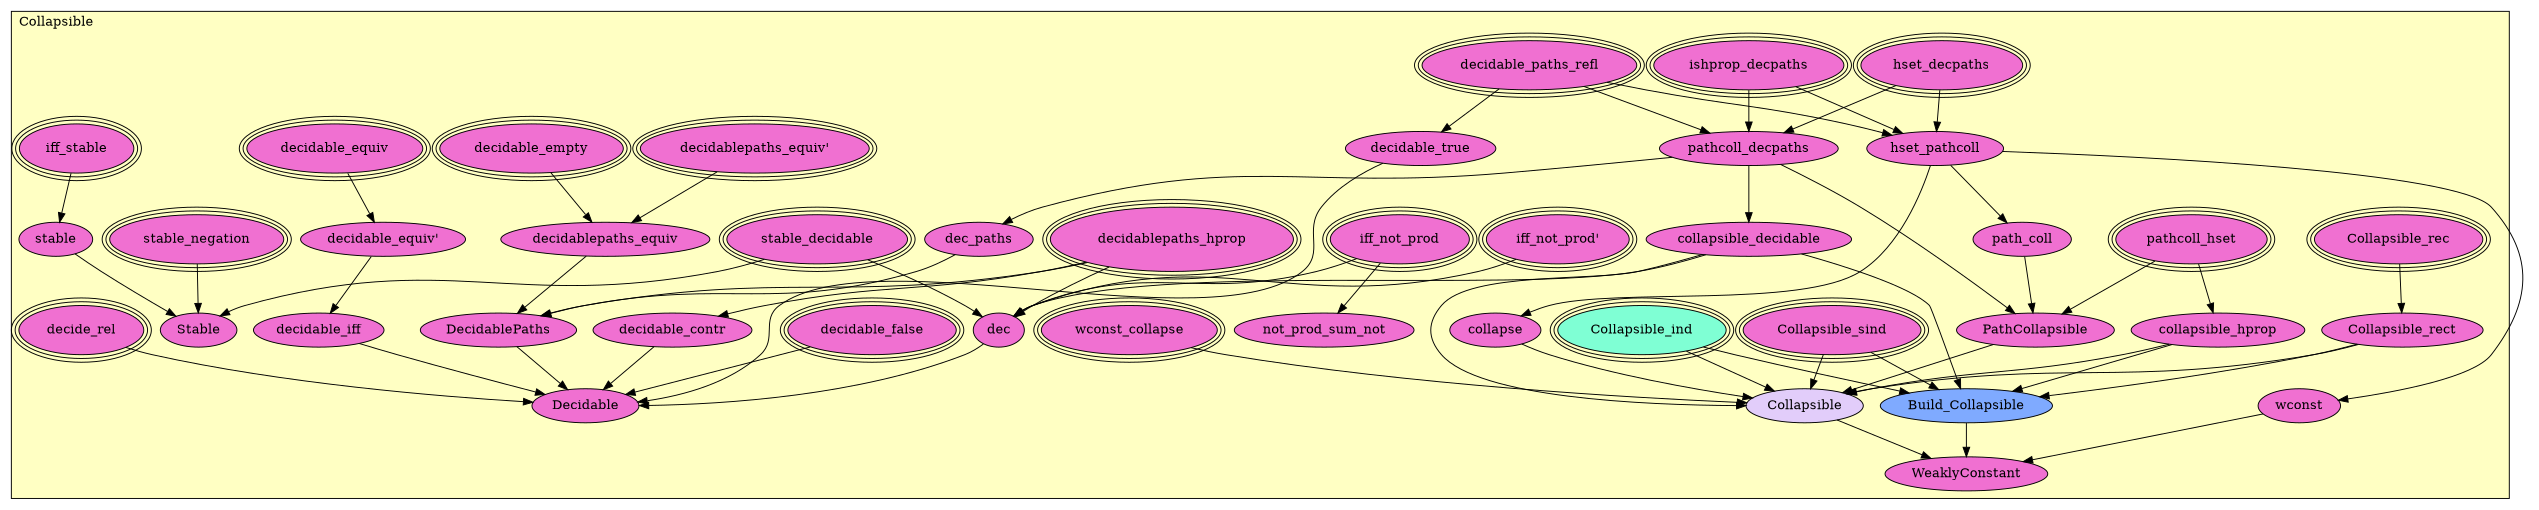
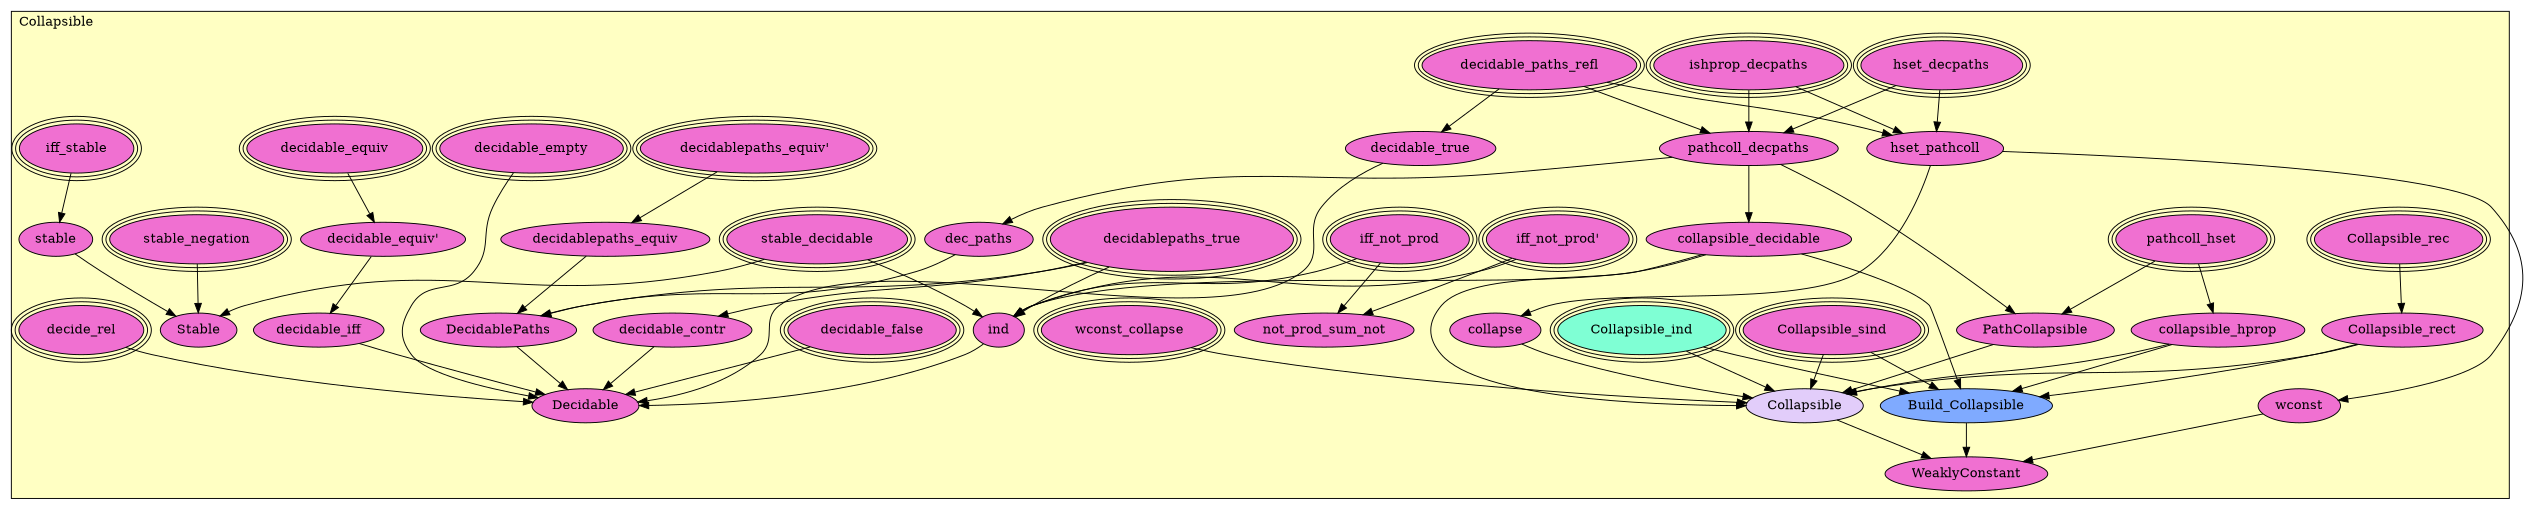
(568, 194) -> (412, 305)
(1172, 239) -> (1172, 239)
(2022, 239) -> none
none -> (1439, 286)
(999, 330) -> (999, 330)
